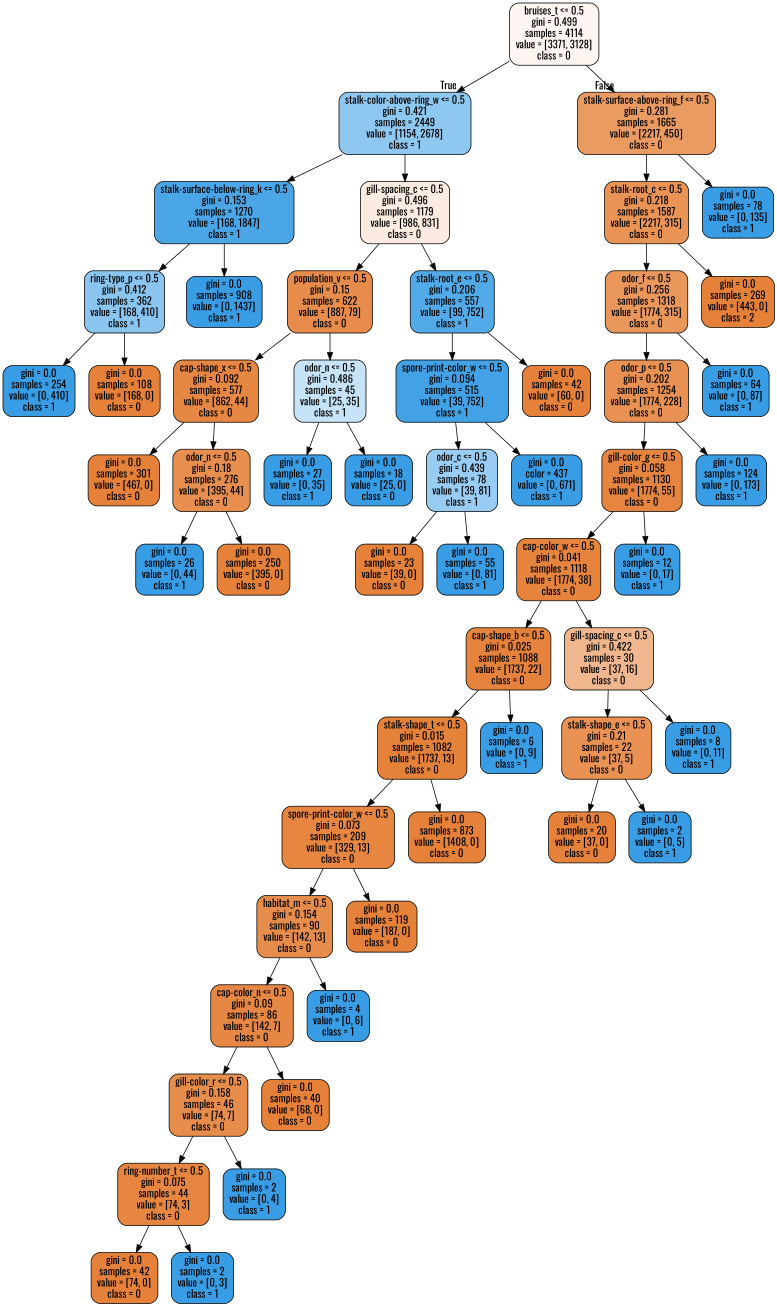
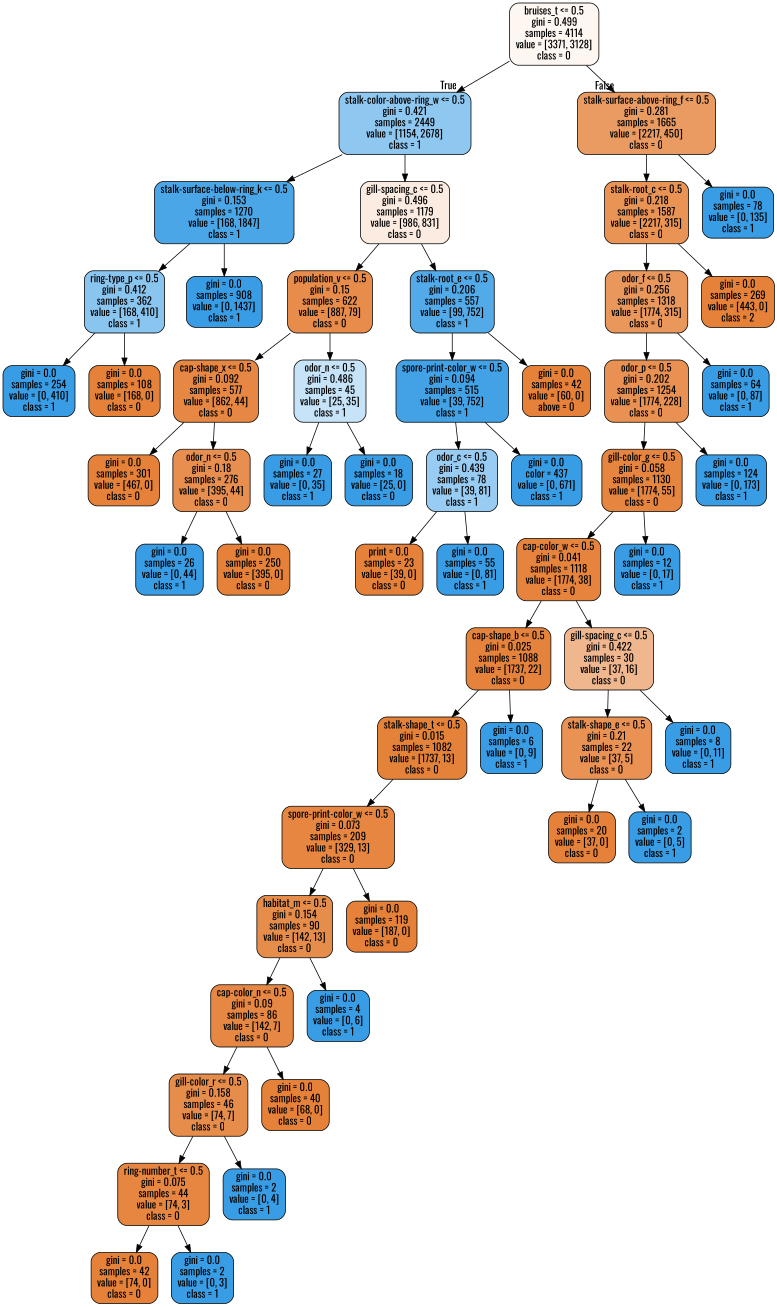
(556, 391) -> (556, 391)
(389, 570) -> (389, 570)
(447, 837) -> none
